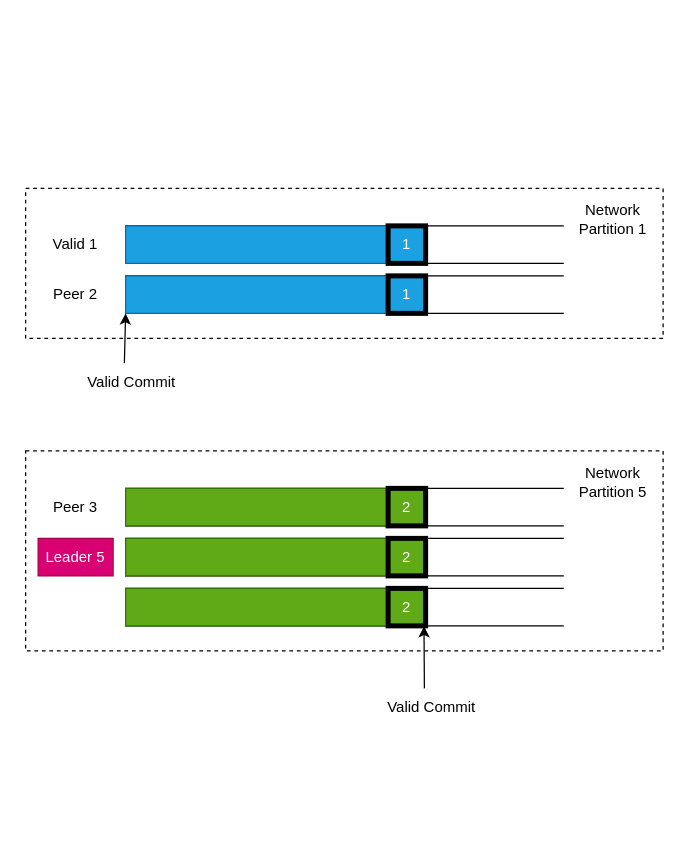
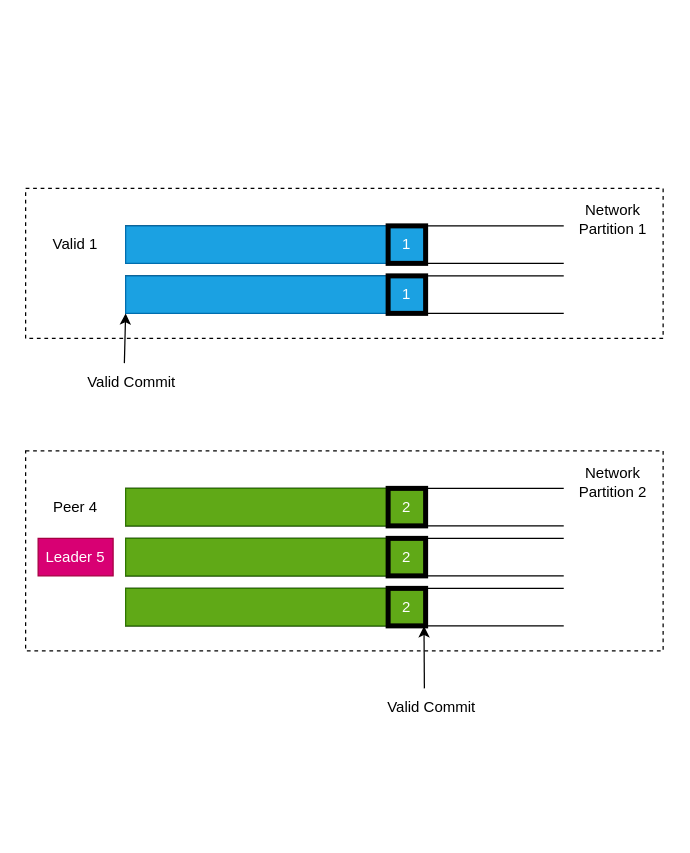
(76, 294) -> none
(613, 482) -> (613, 482)
(76, 507) -> (76, 507)
